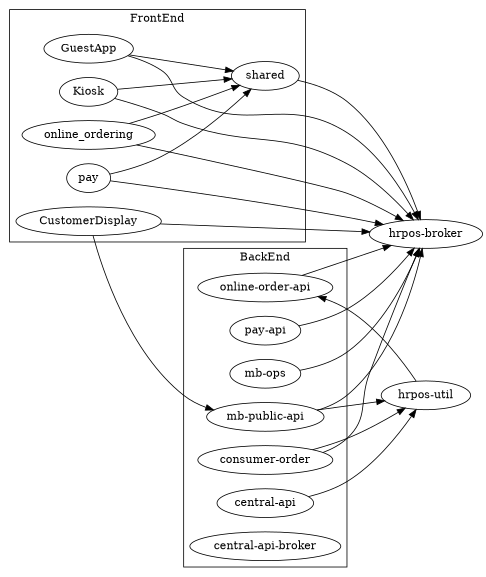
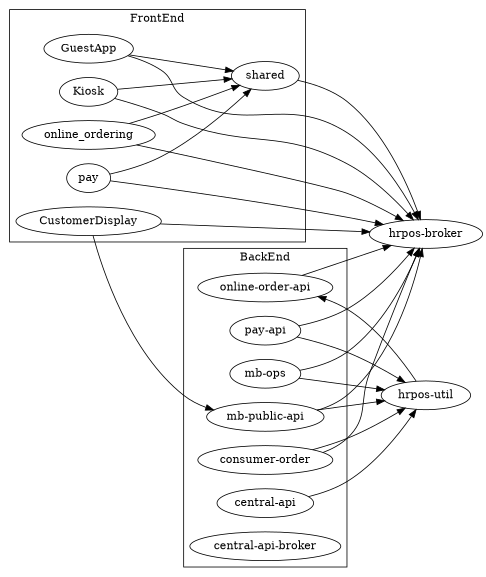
none -> (352, 354)
none -> (338, 383)
